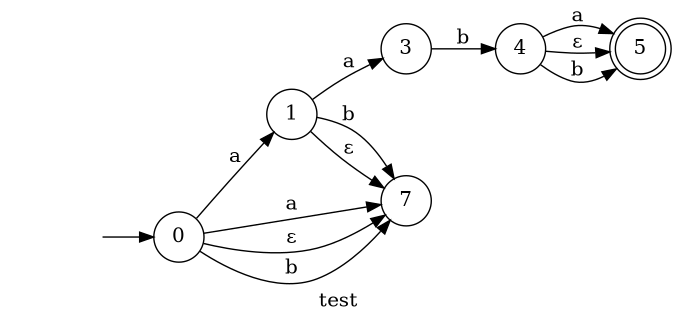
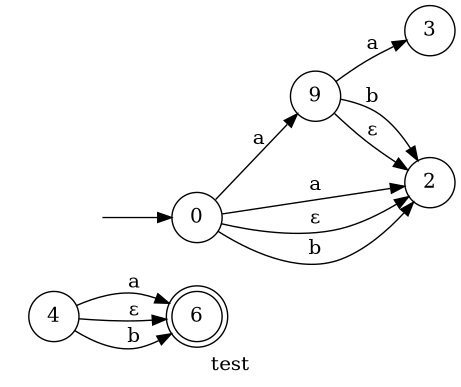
(456, 49) -> none
(640, 49) -> (197, 317)
(292, 114) -> (316, 96)
(406, 201) -> (430, 183)
